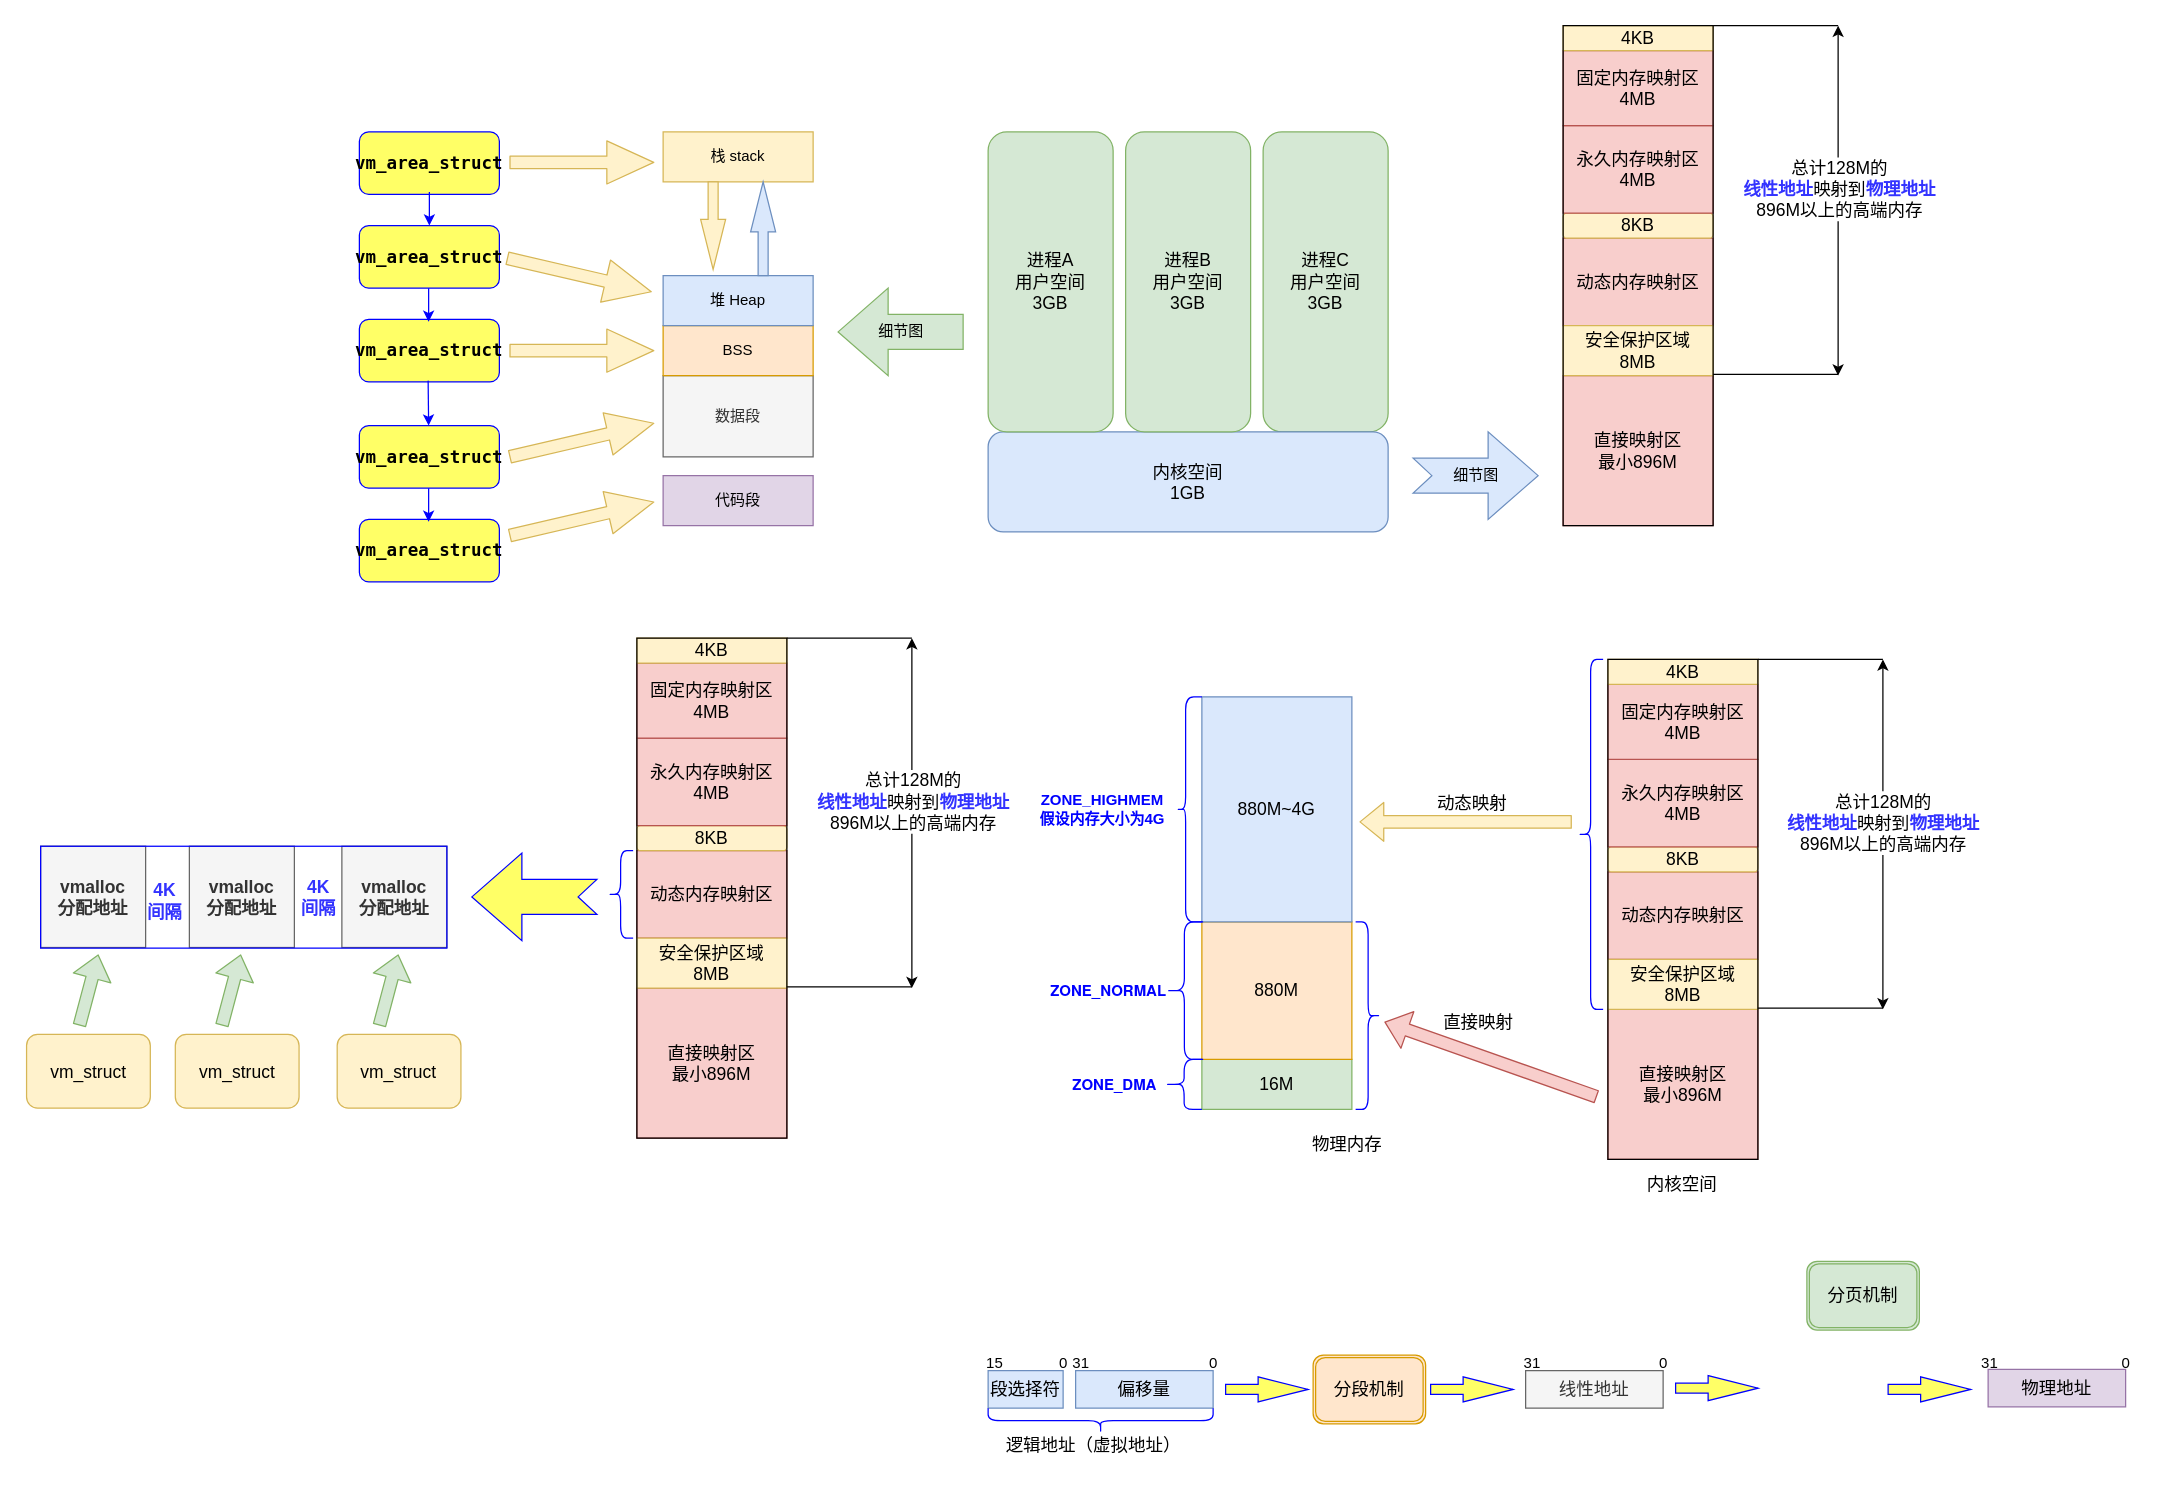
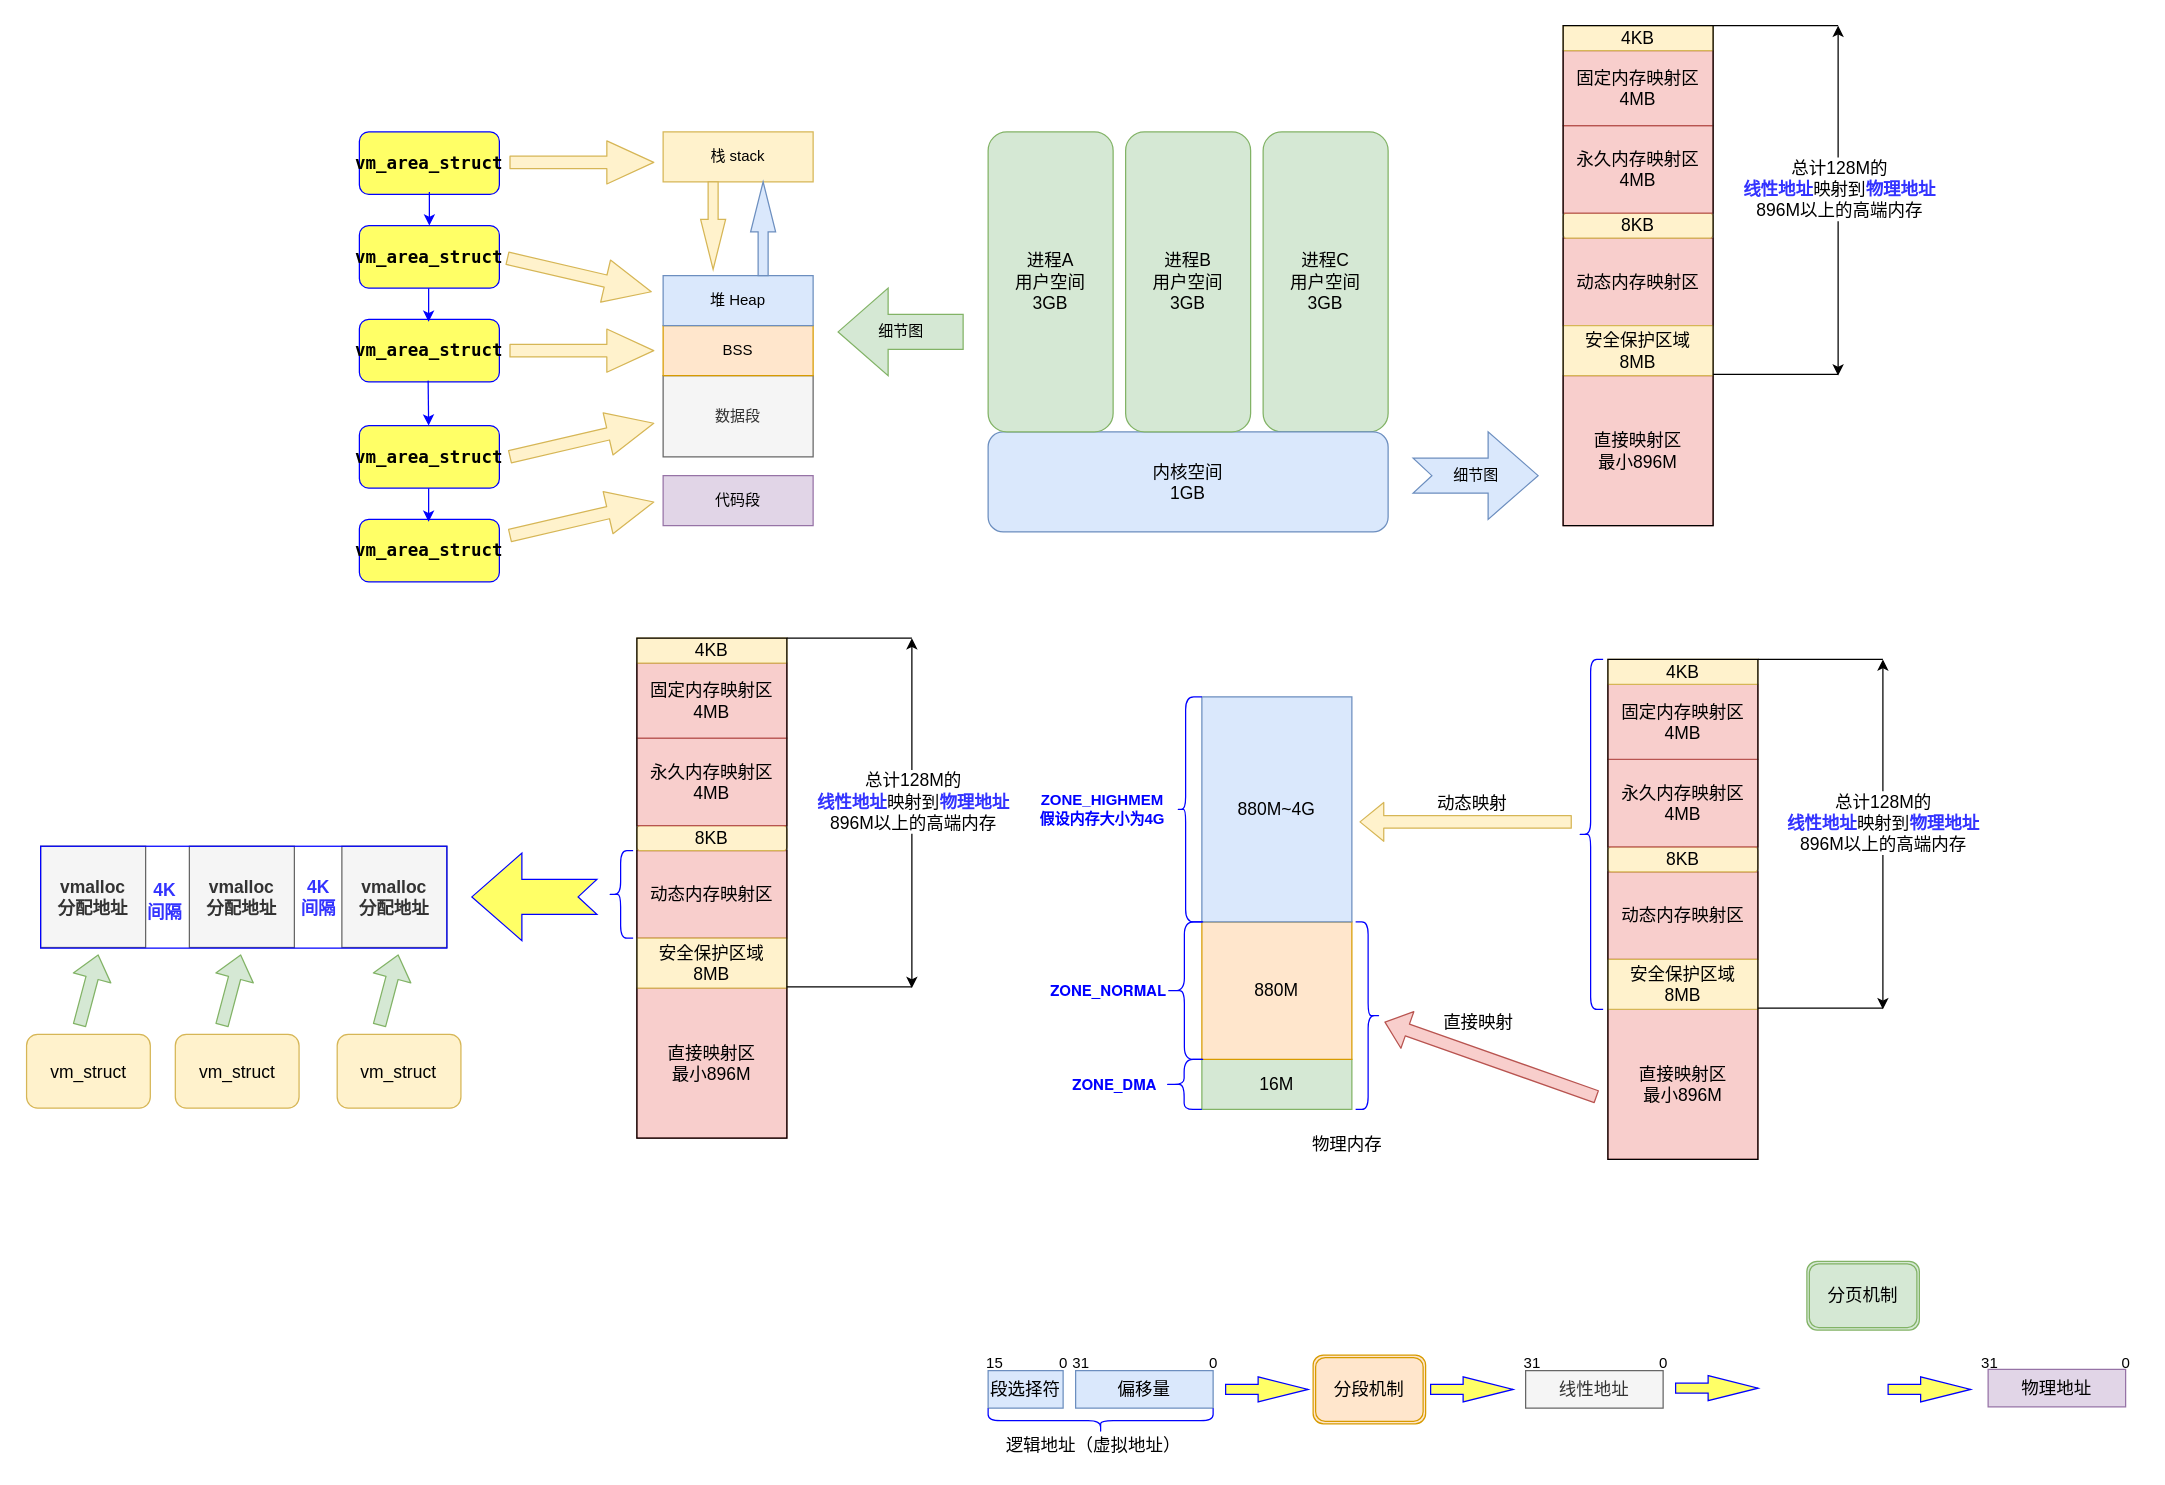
(1679, 1184) -> none
